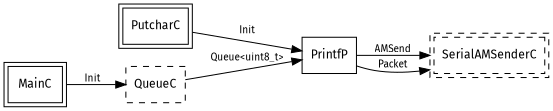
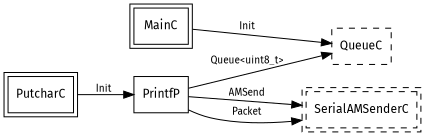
(239, 71) -> (255, 72)
